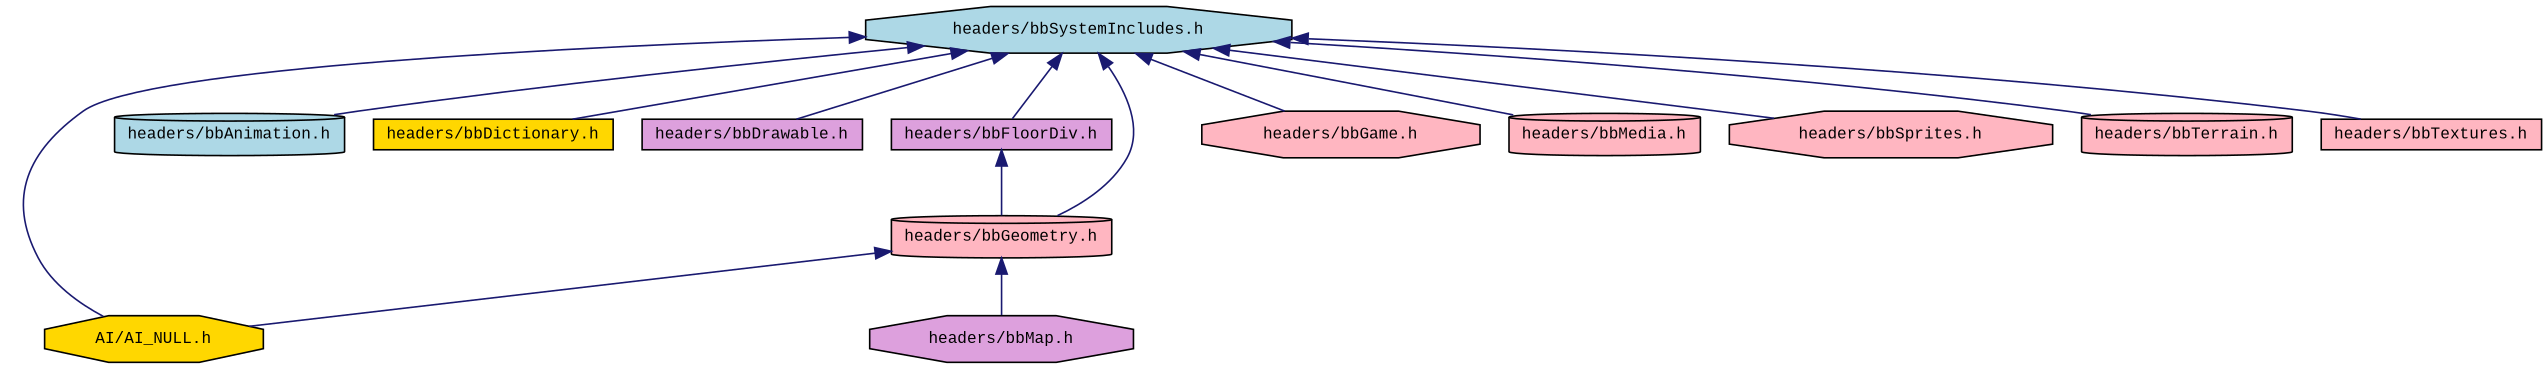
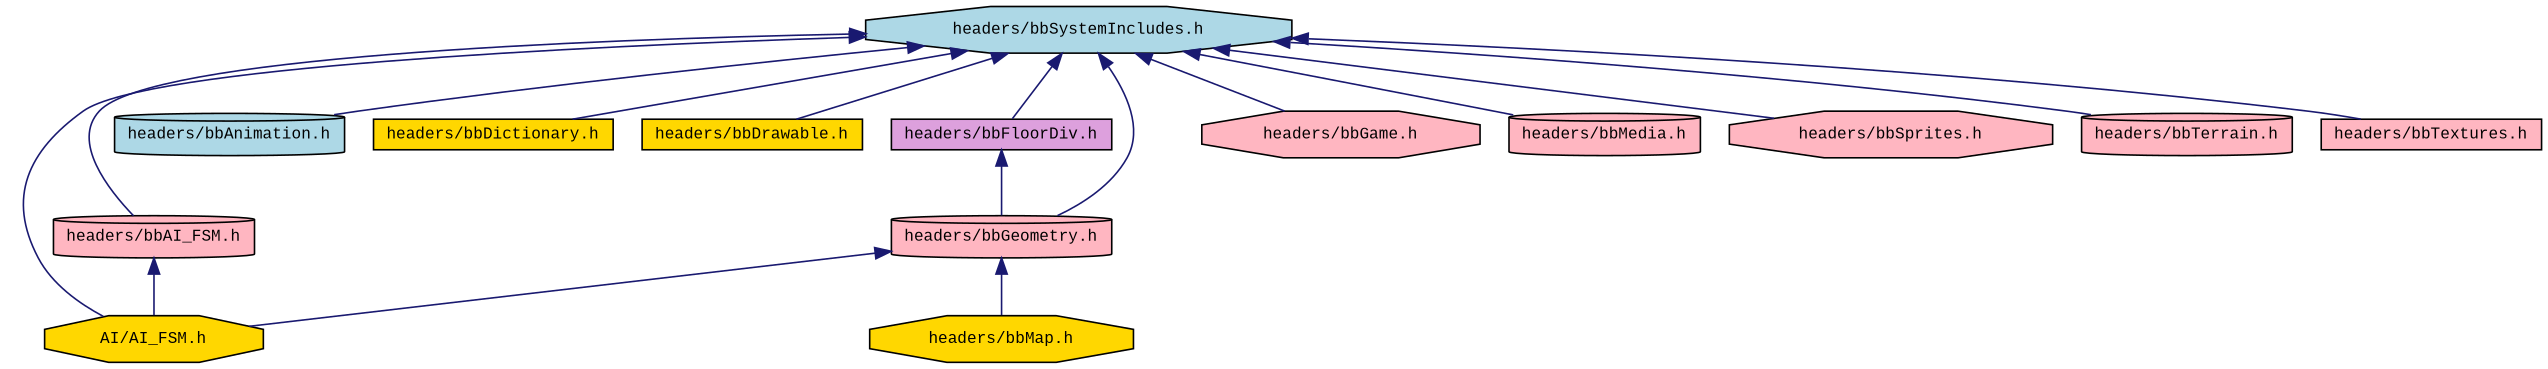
(752, 134) -> (752, 134)
none -> (154, 237)
(154, 339) -> (154, 339)
(1002, 339) -> (1002, 339)
